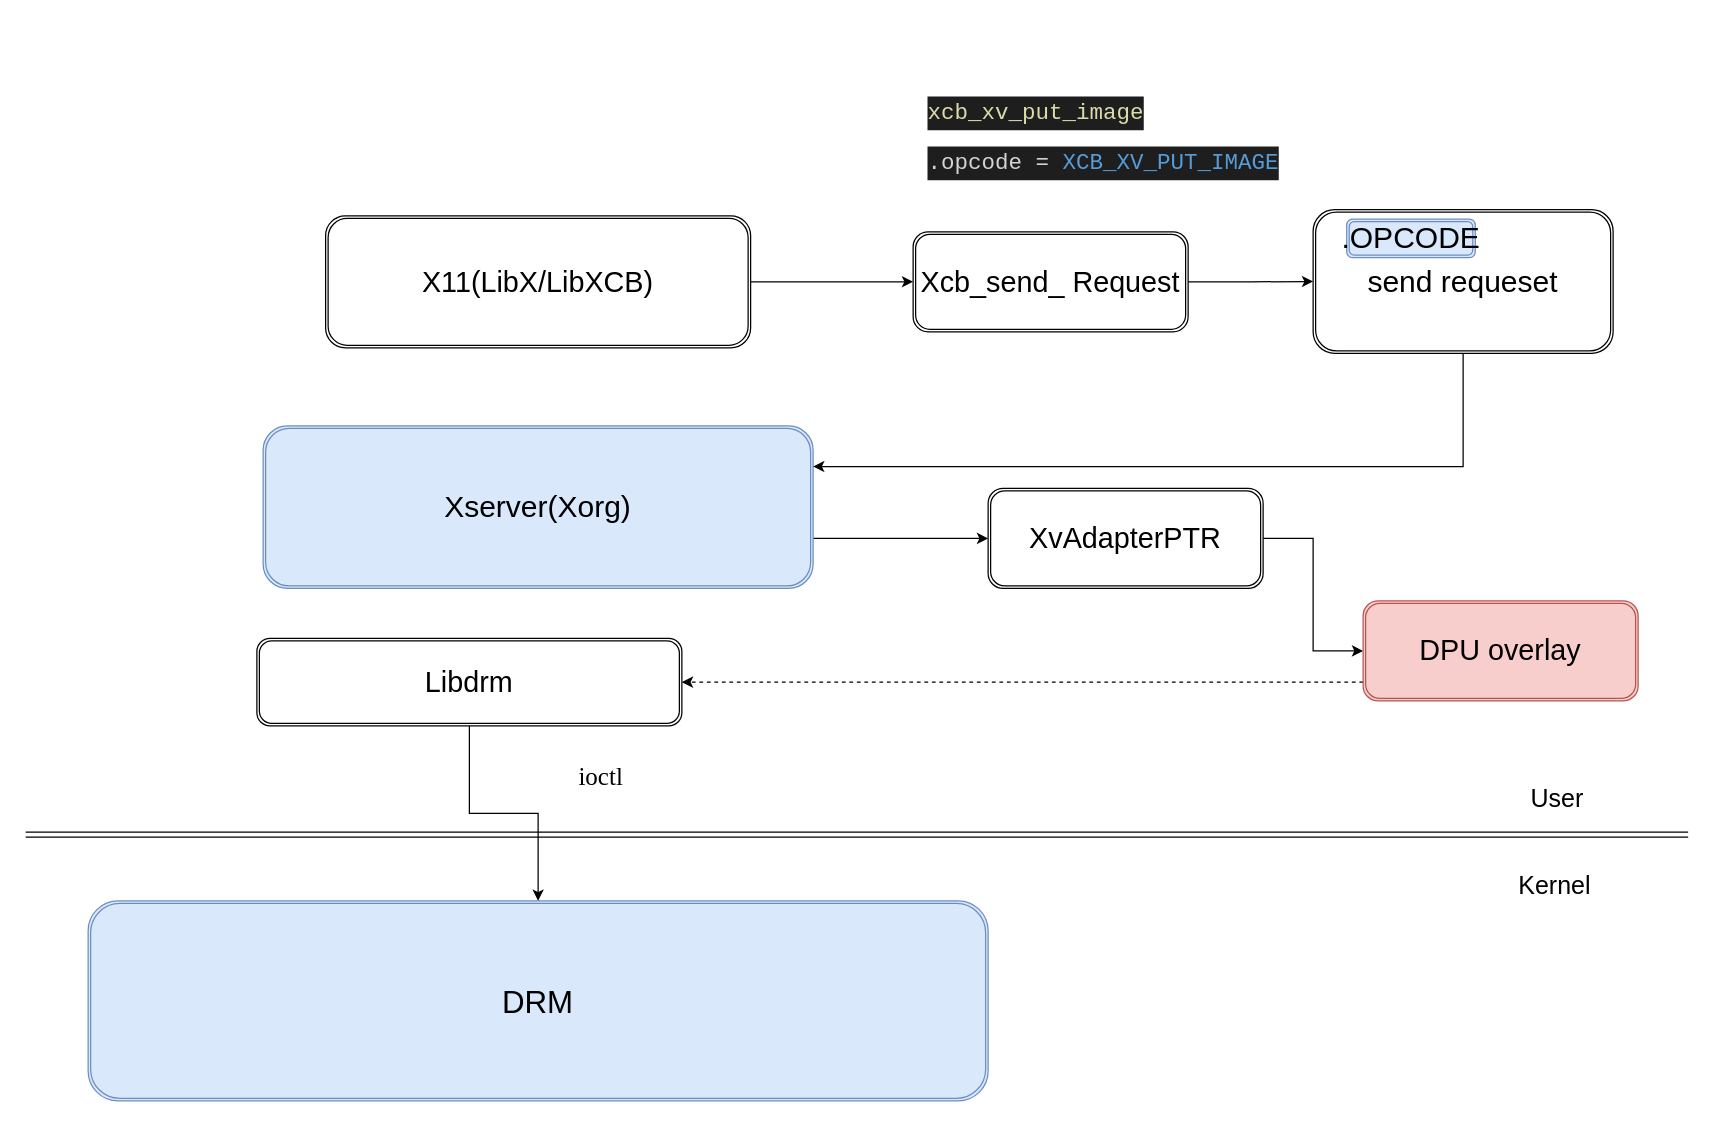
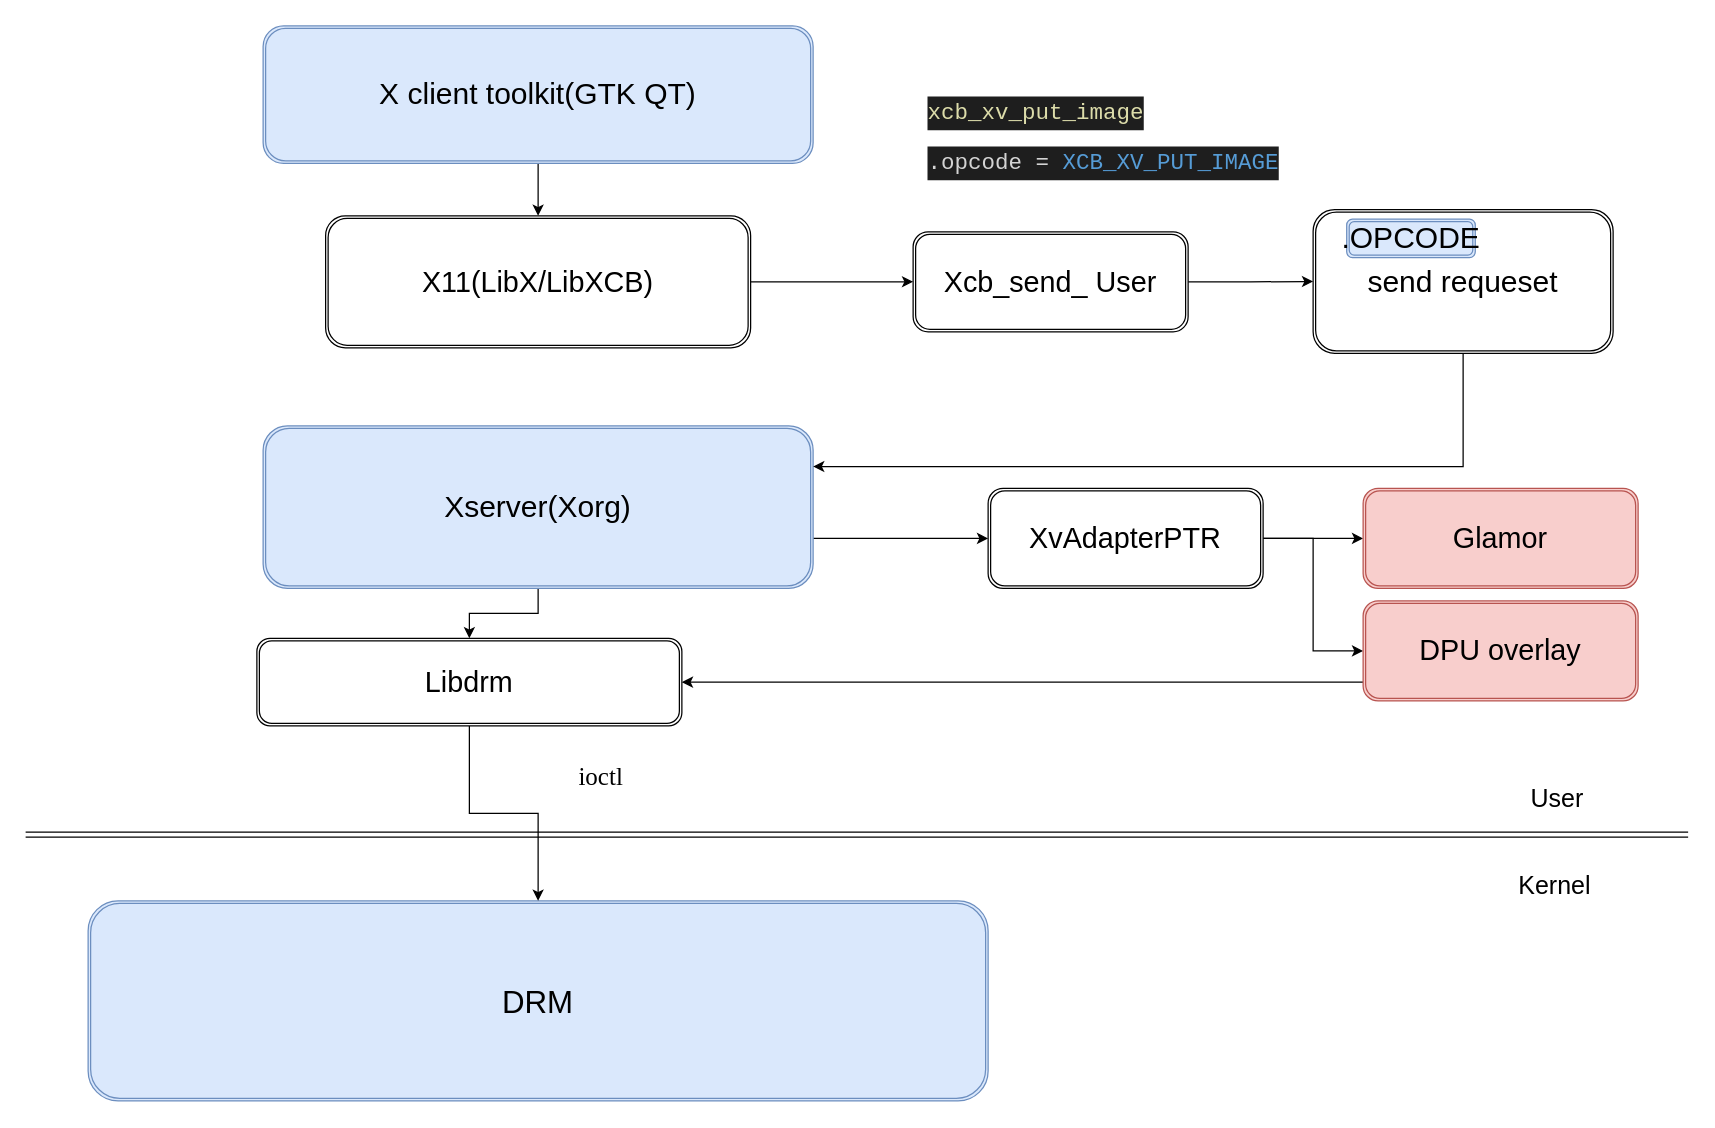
none -> (538, 94)
none -> (538, 185)
(1051, 282) -> (1051, 282)
none -> (1335, 538)
none -> (1501, 538)
none -> (508, 613)
(1025, 682) -> (1025, 682)
